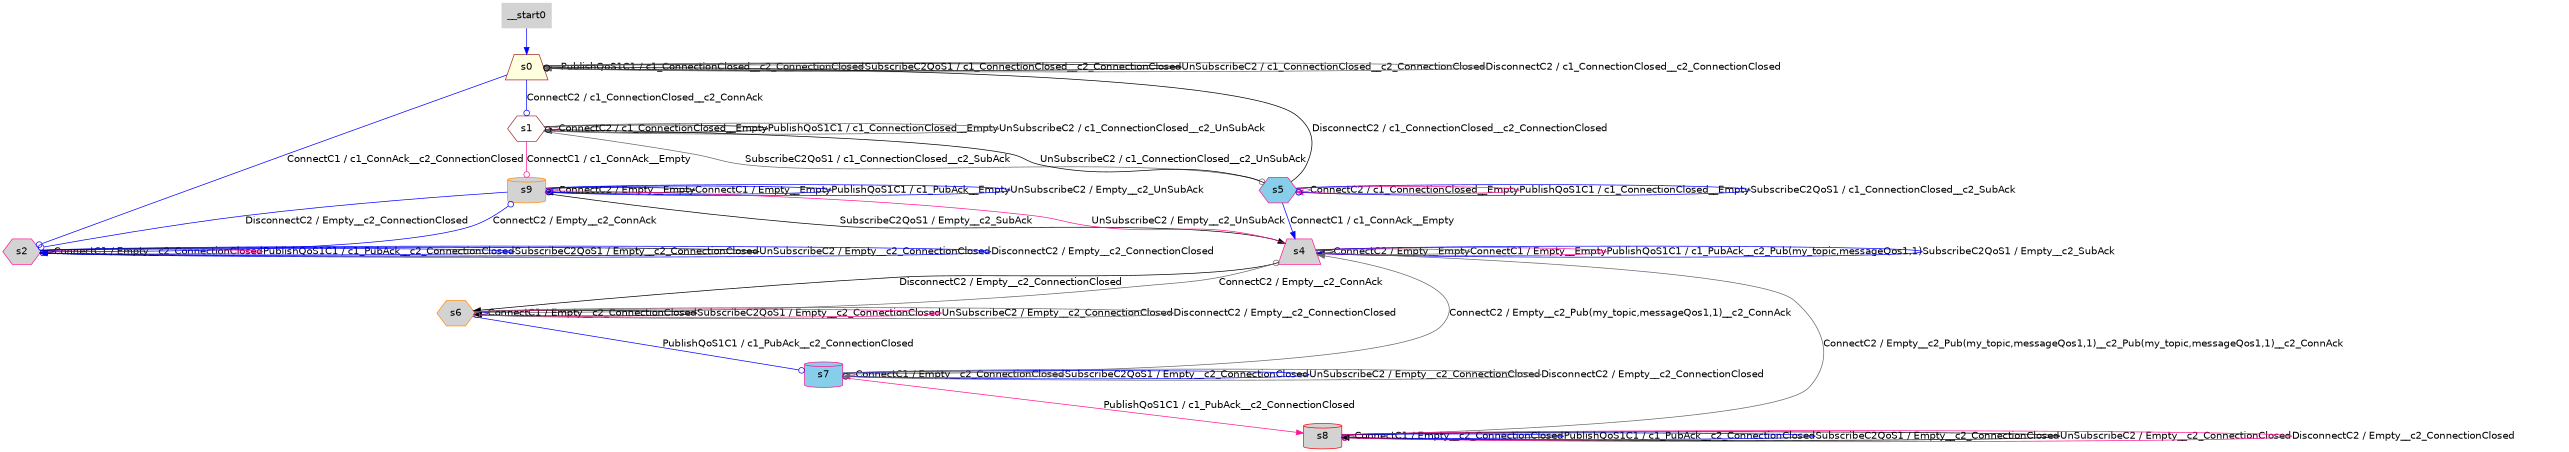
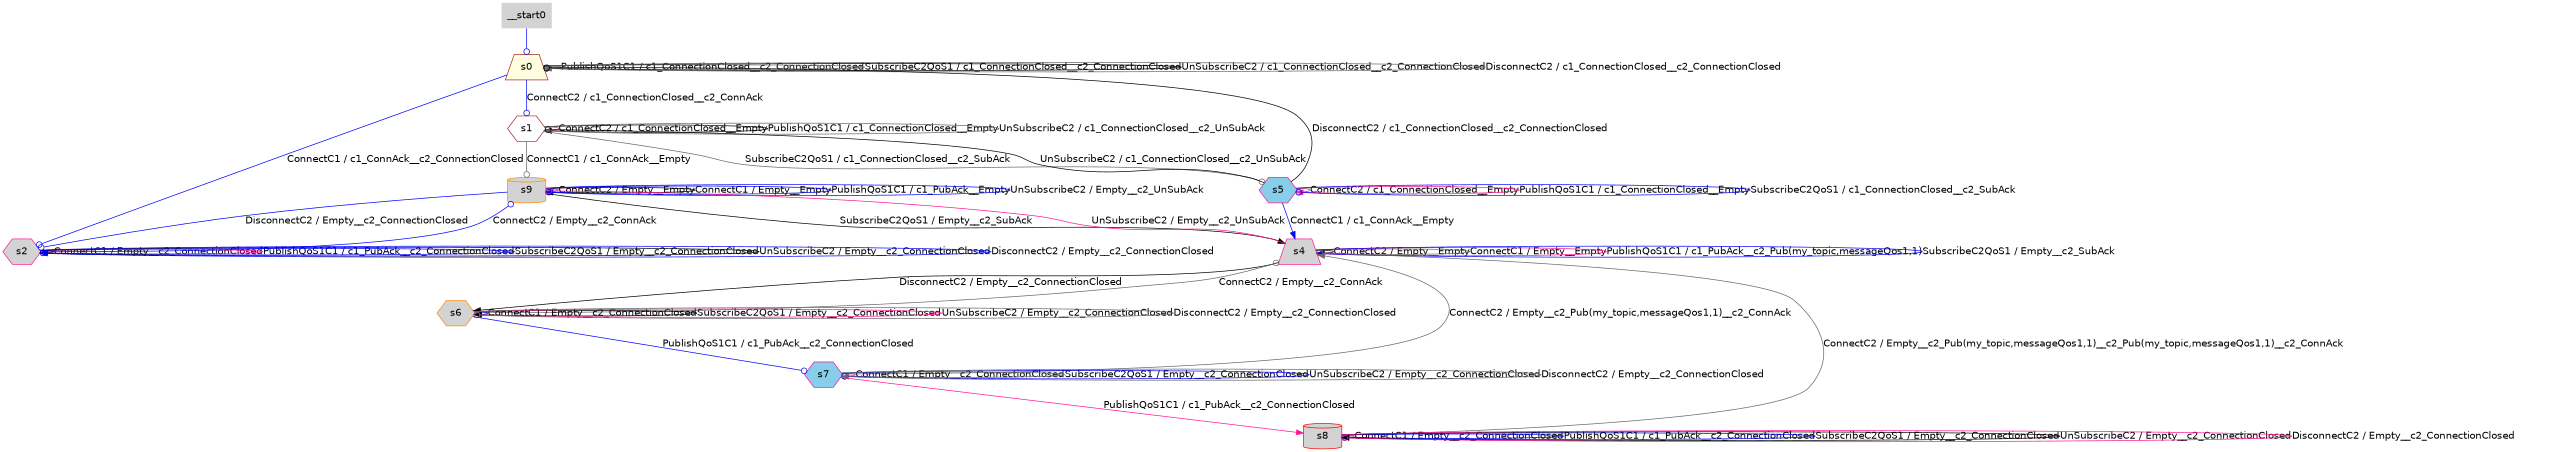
(527, 38) -> (527, 39)
(527, 157) -> (527, 157)
(824, 375) -> (824, 375)
